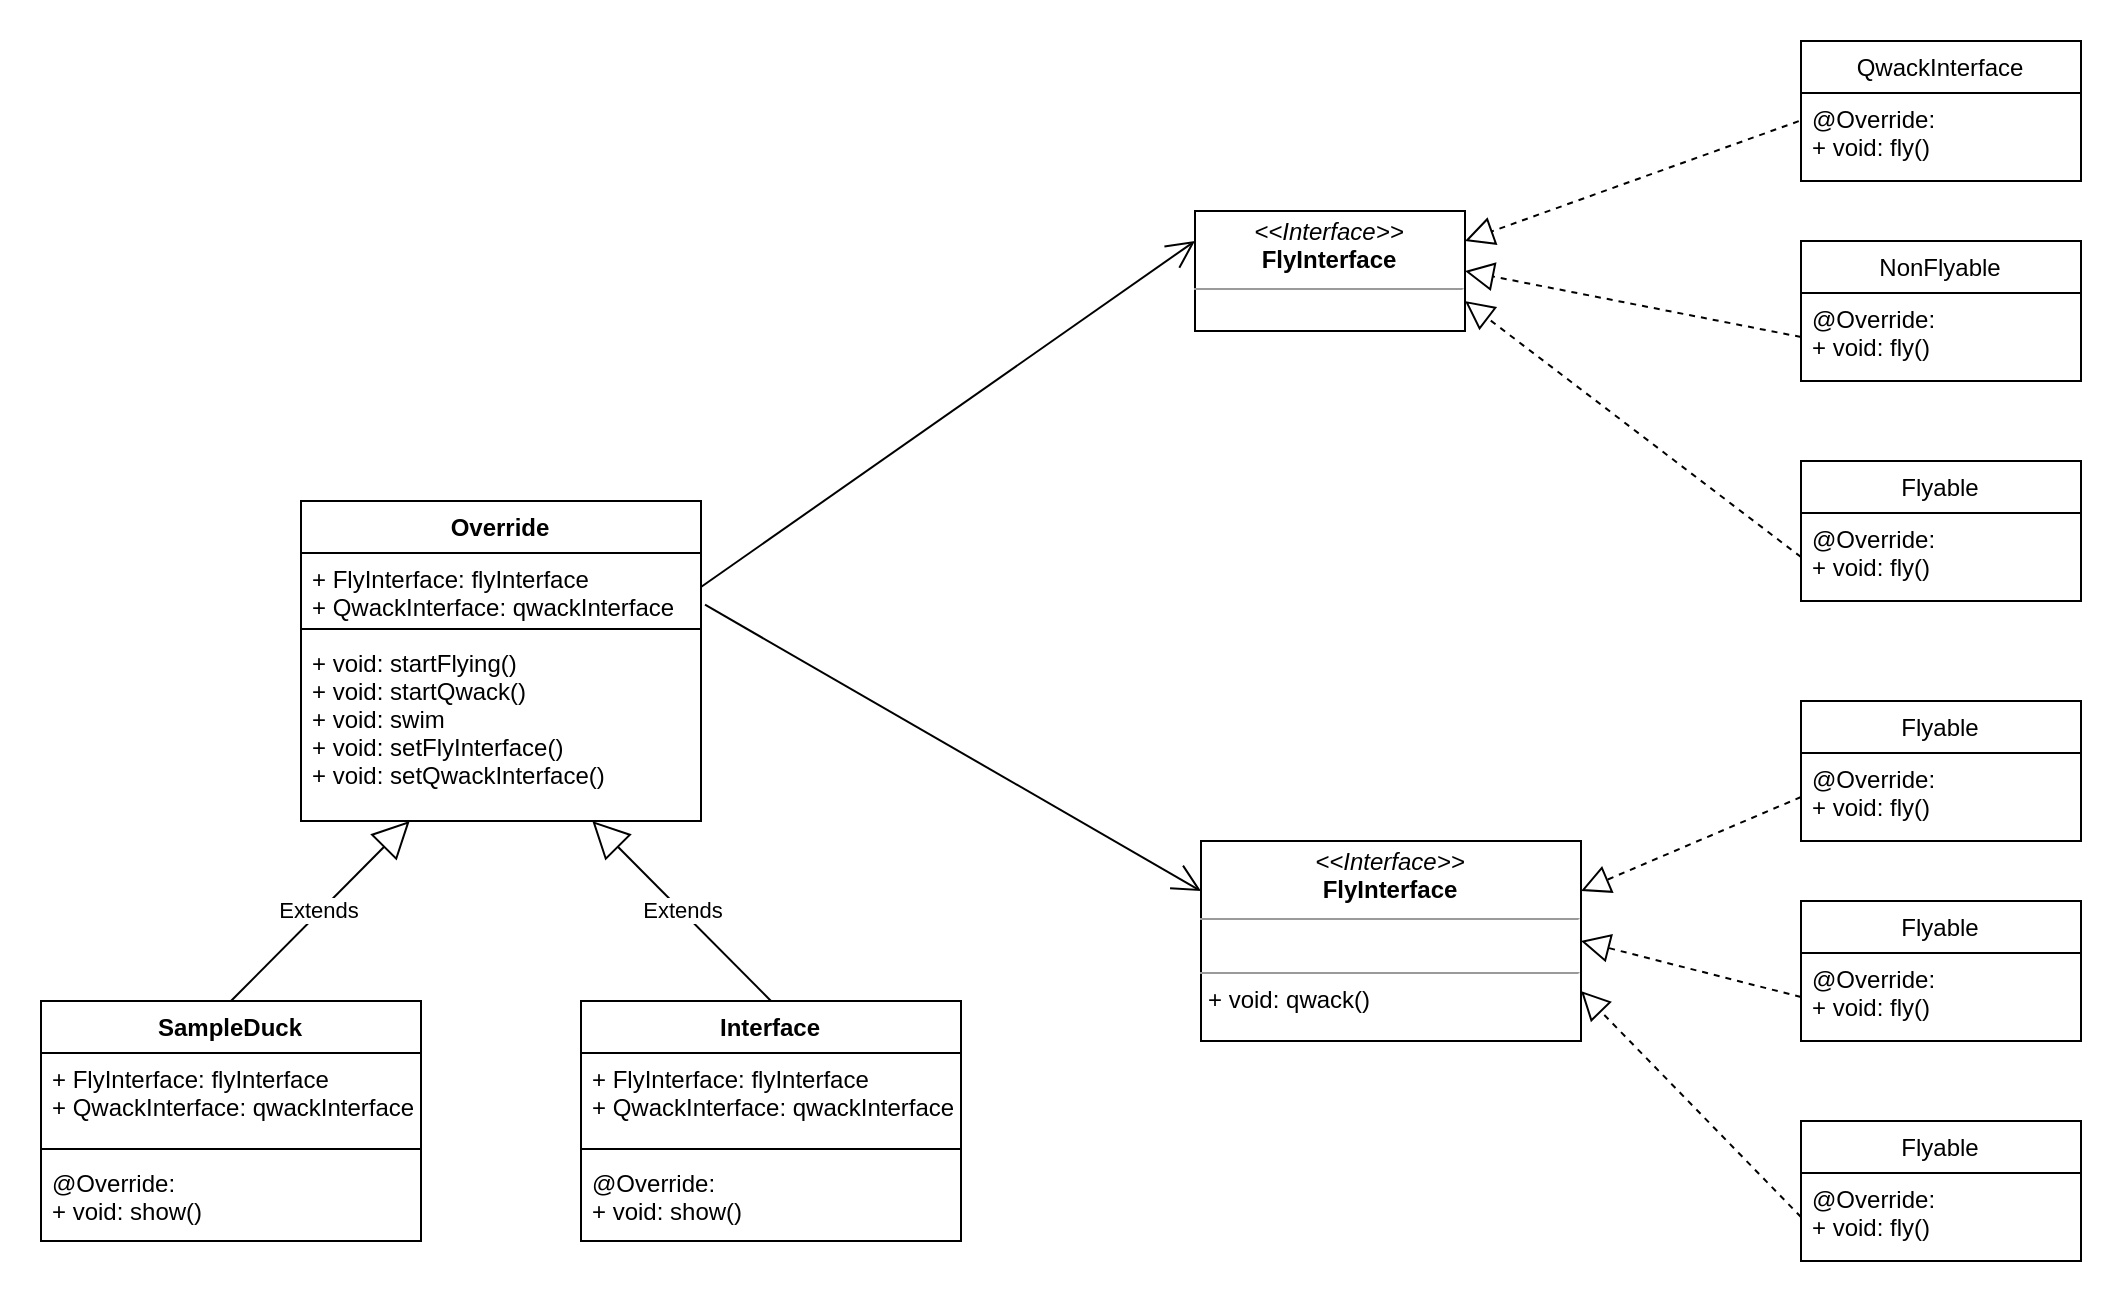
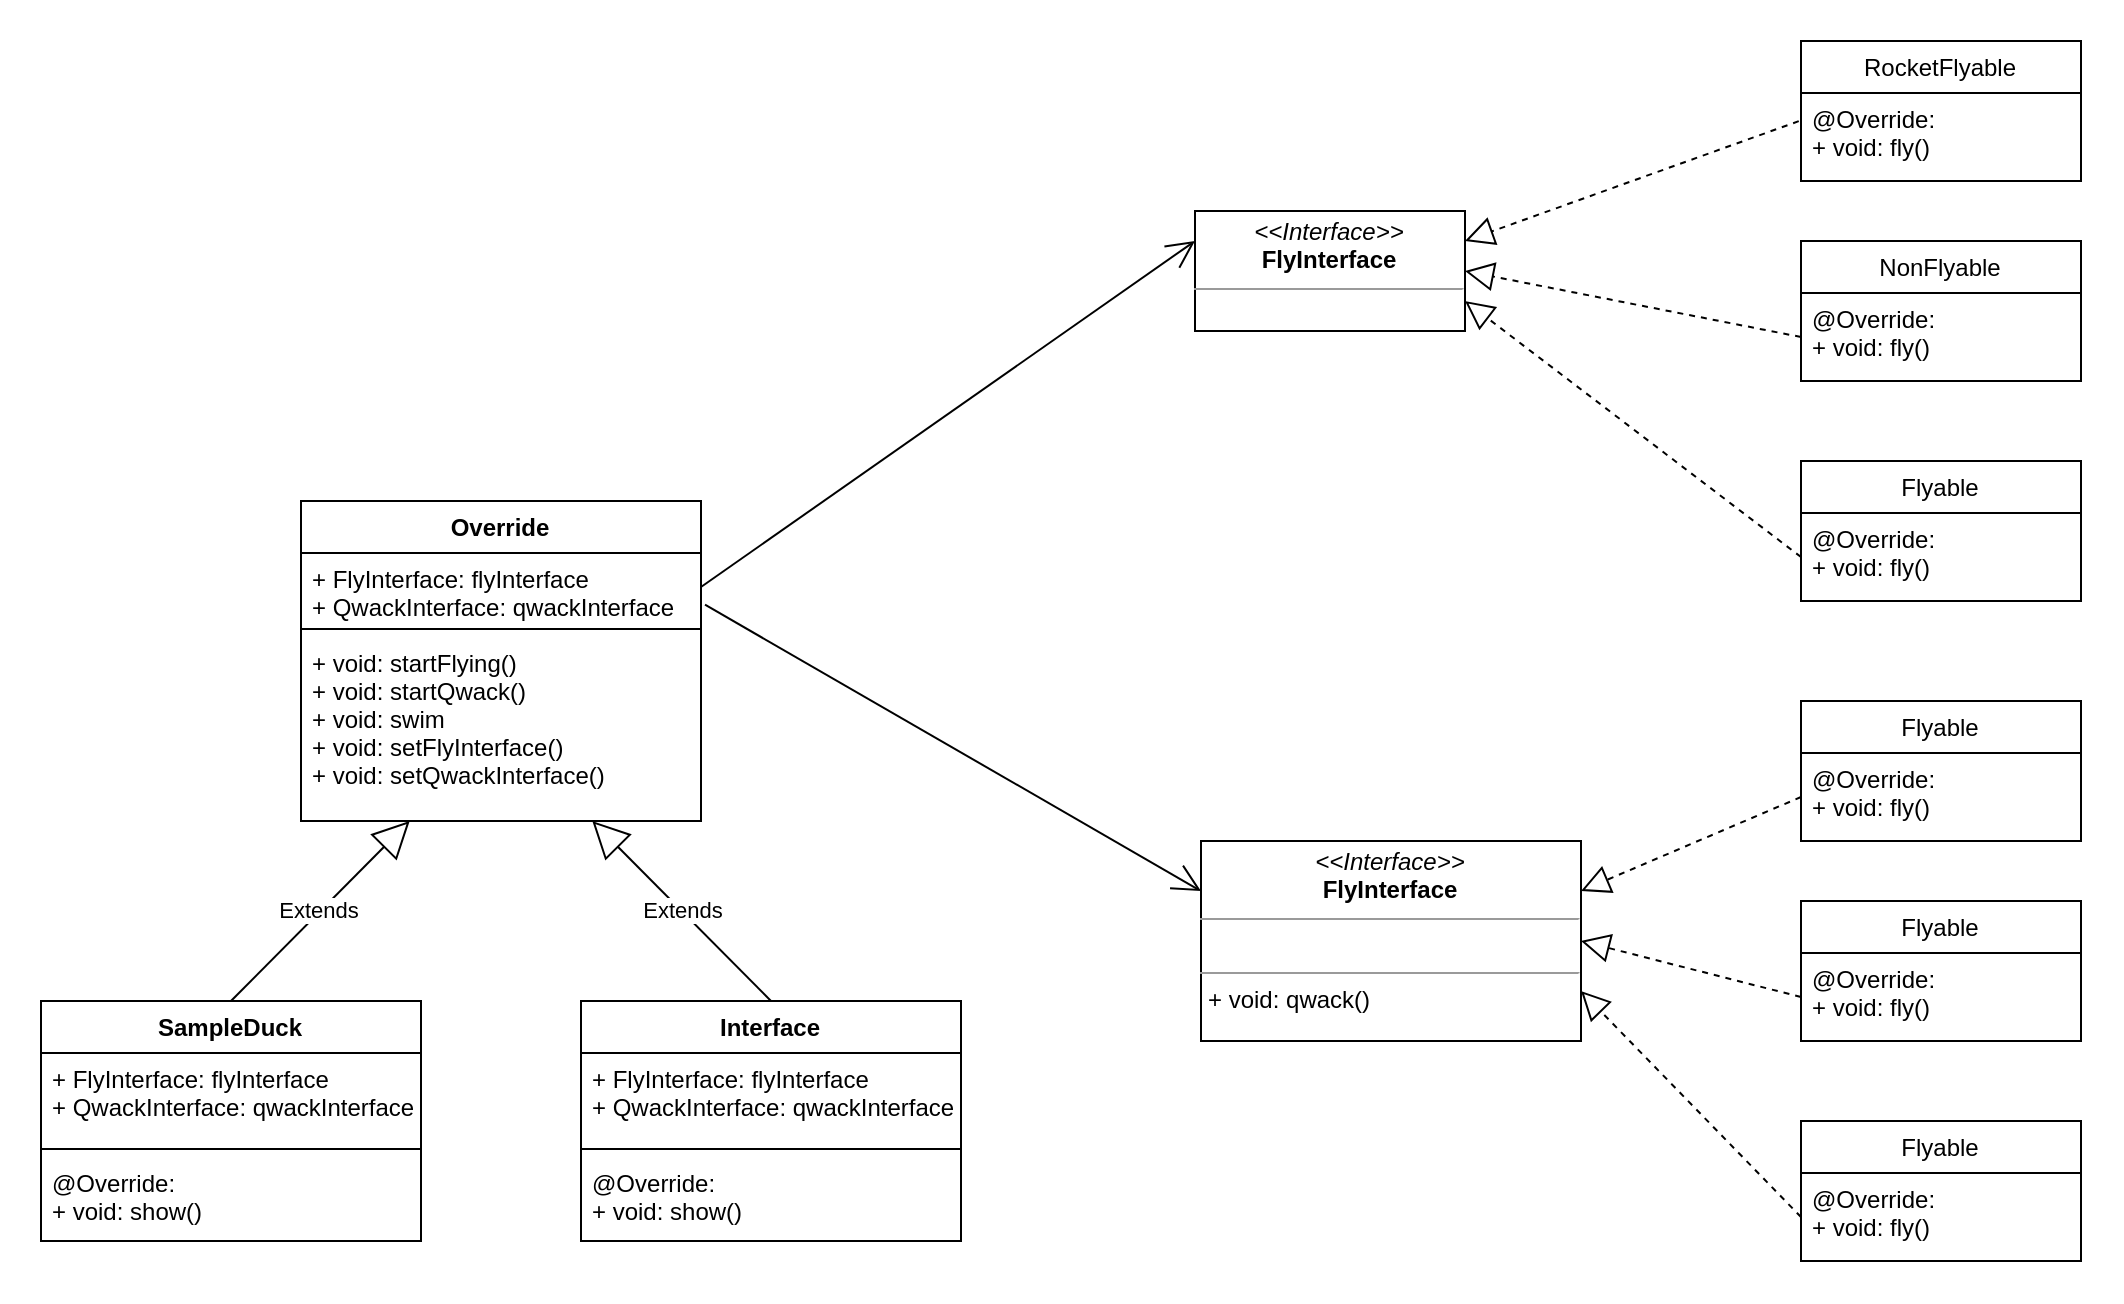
(1940, 68) -> (1940, 68)
